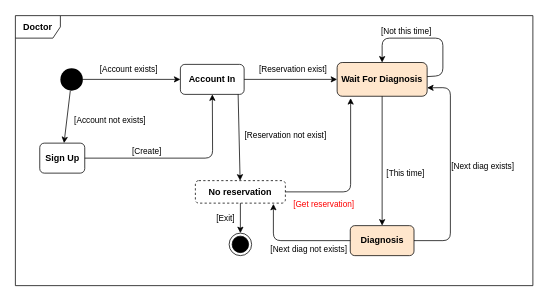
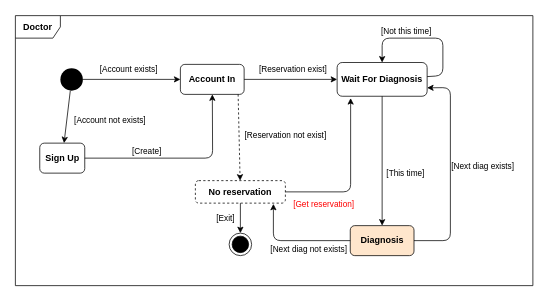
(382, 79) -> (382, 79)
(239, 135) -> (239, 135)
